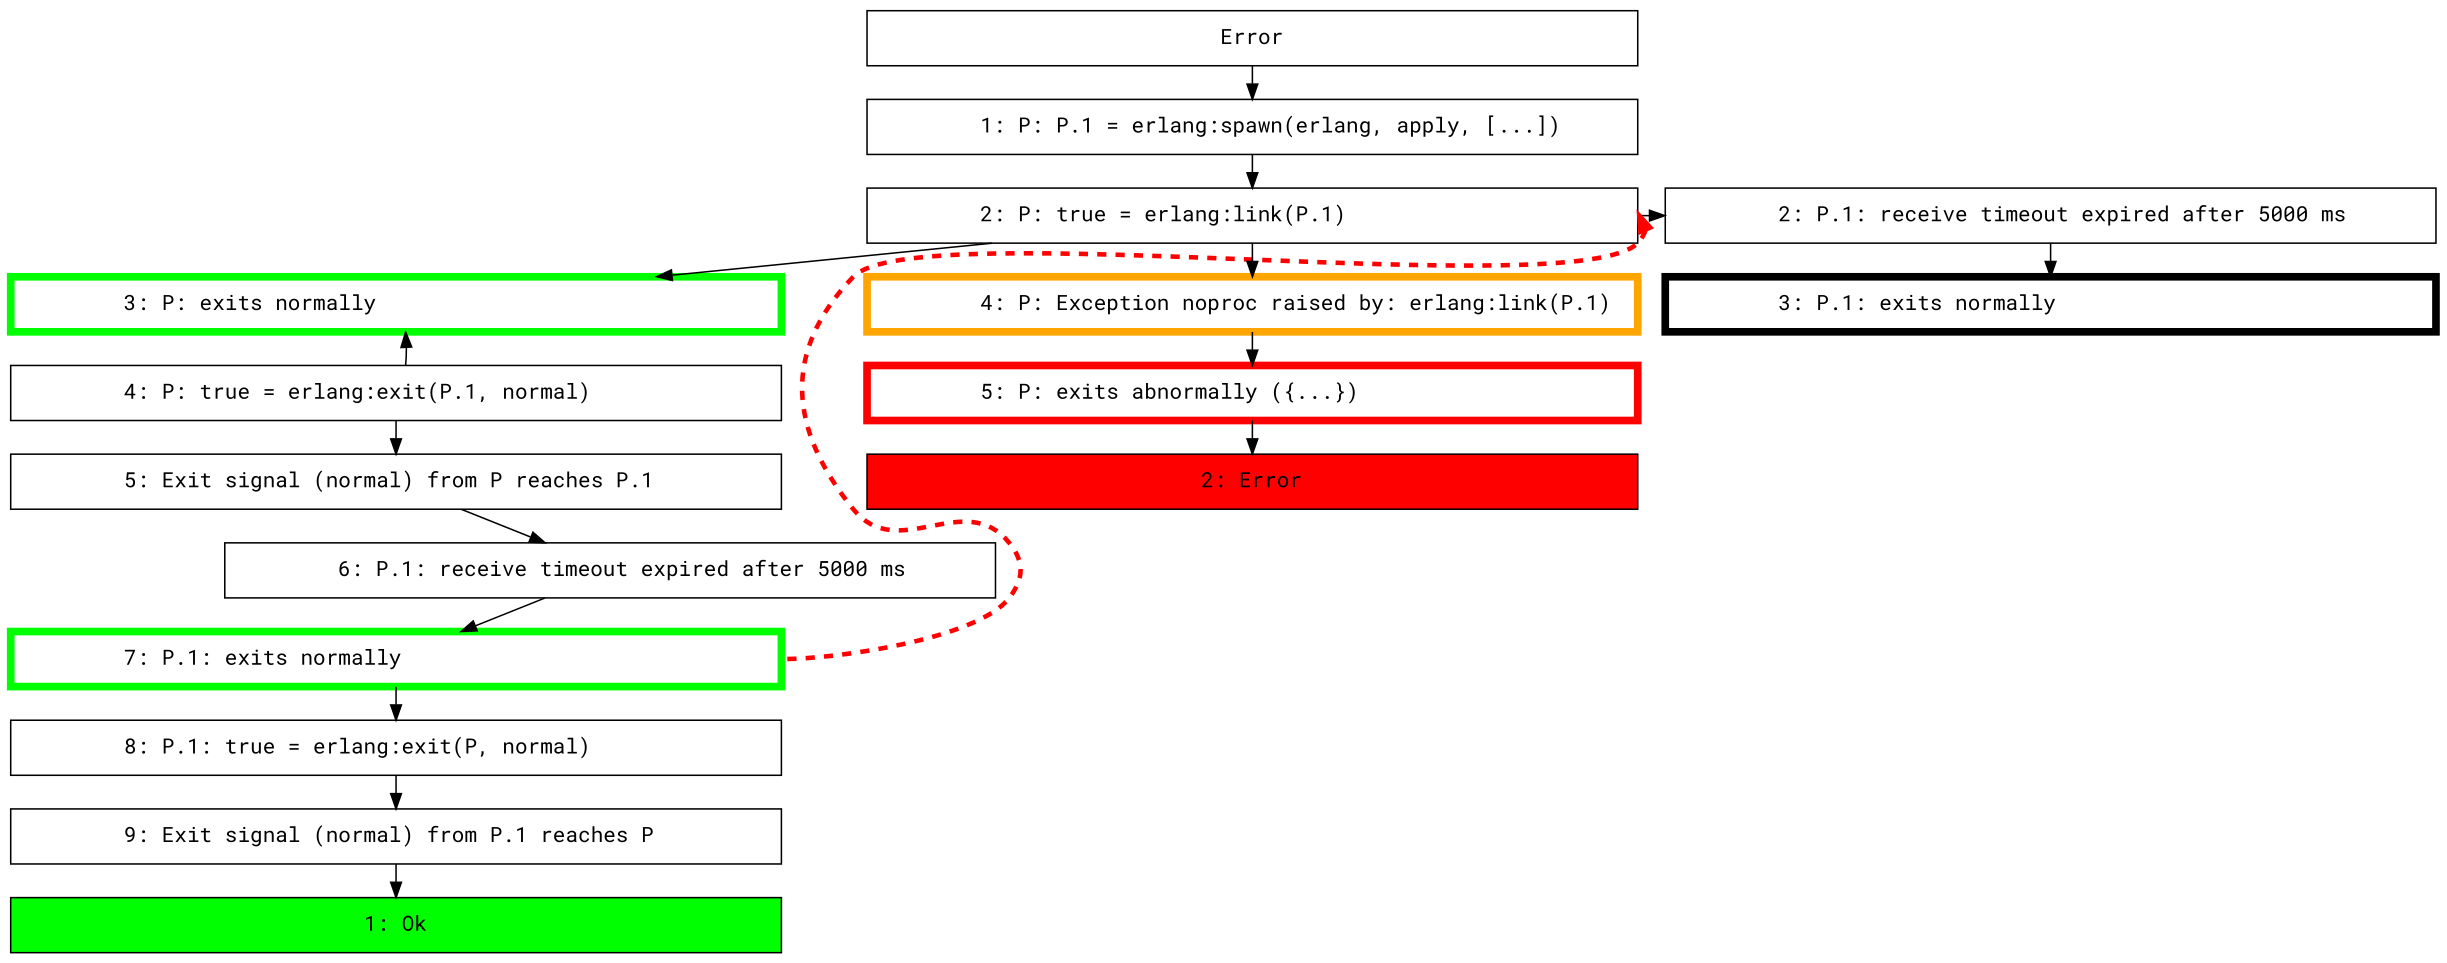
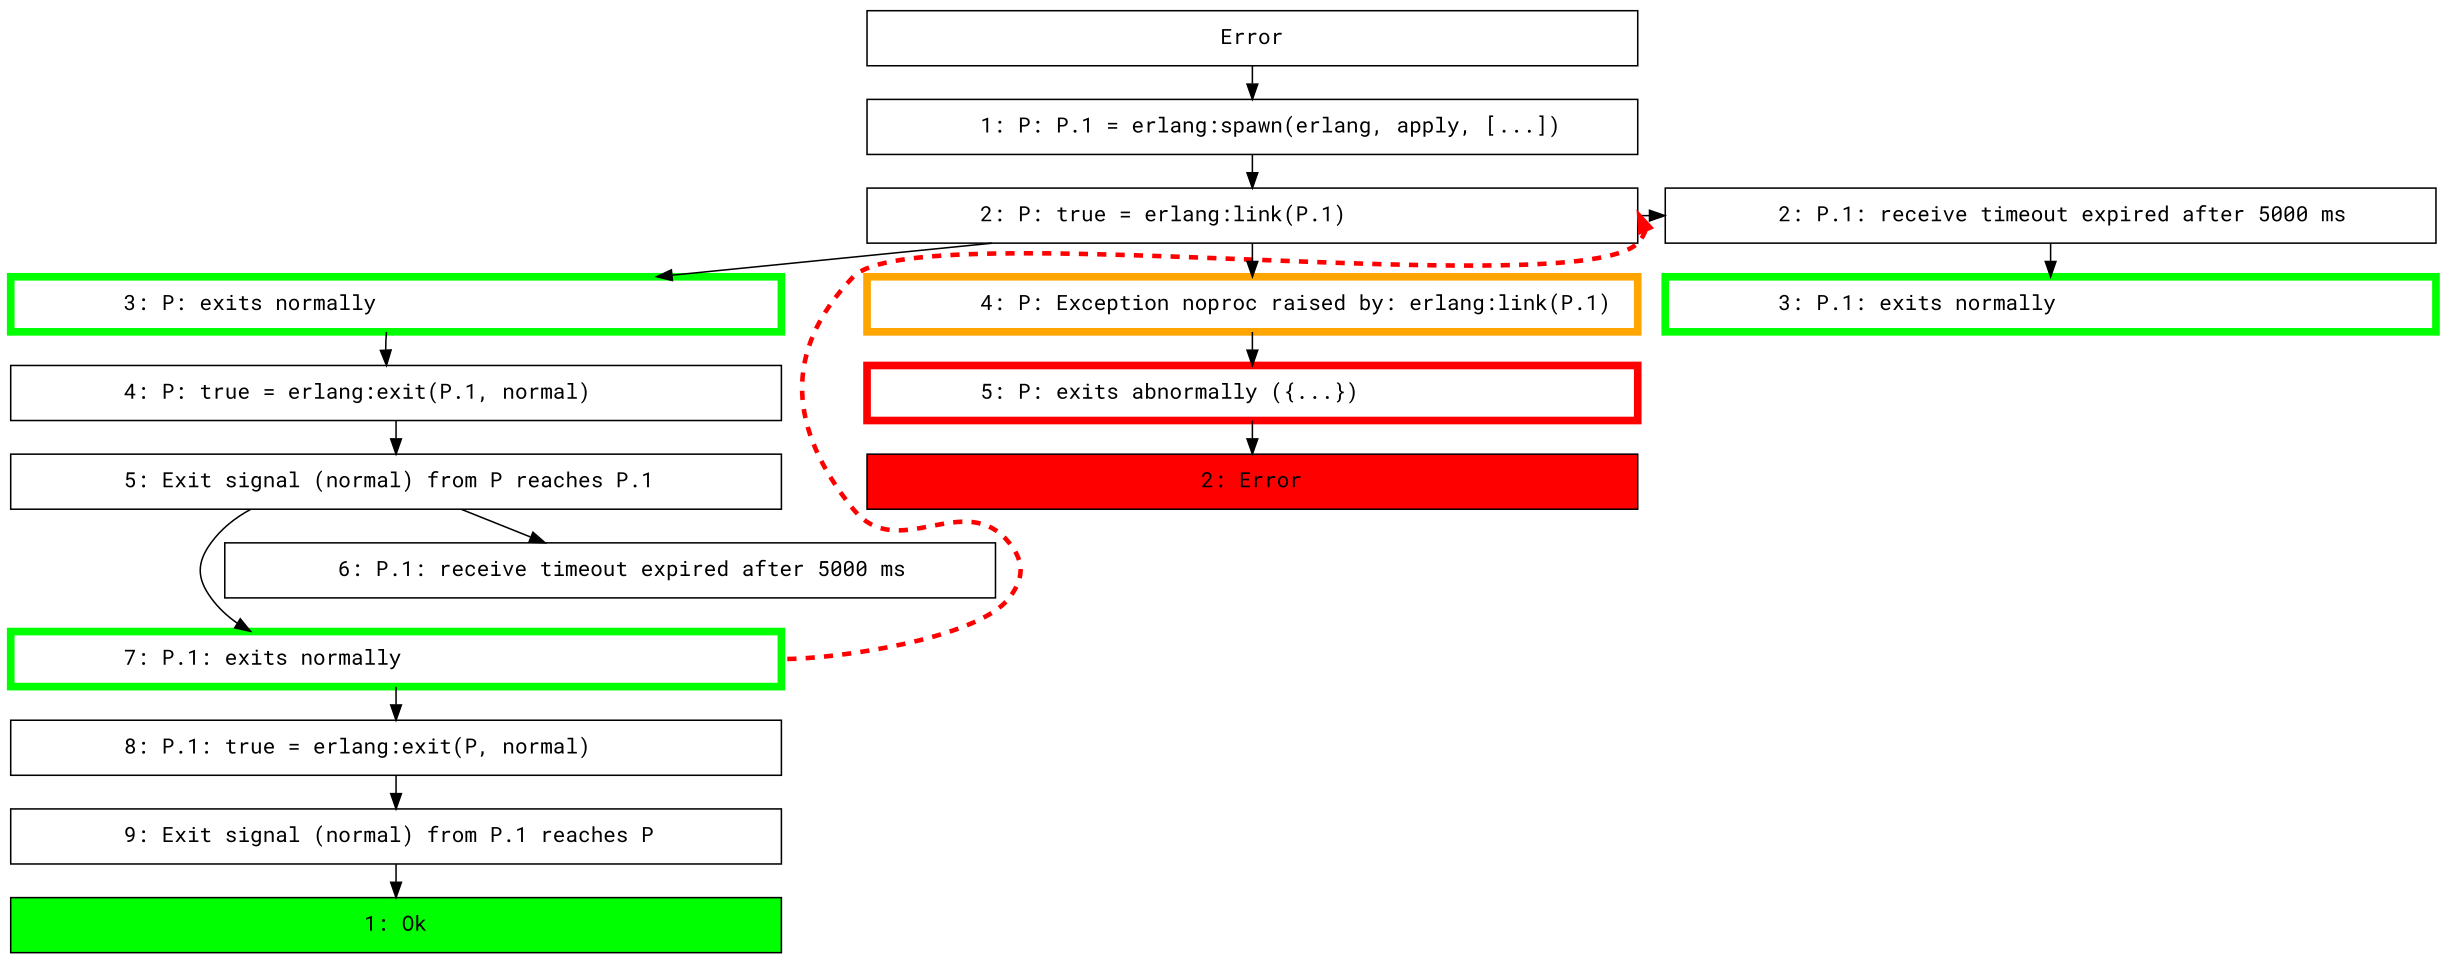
(2051, 304) -> (2051, 304)
(406, 357) -> (386, 341)
(510, 612) -> (201, 563)
